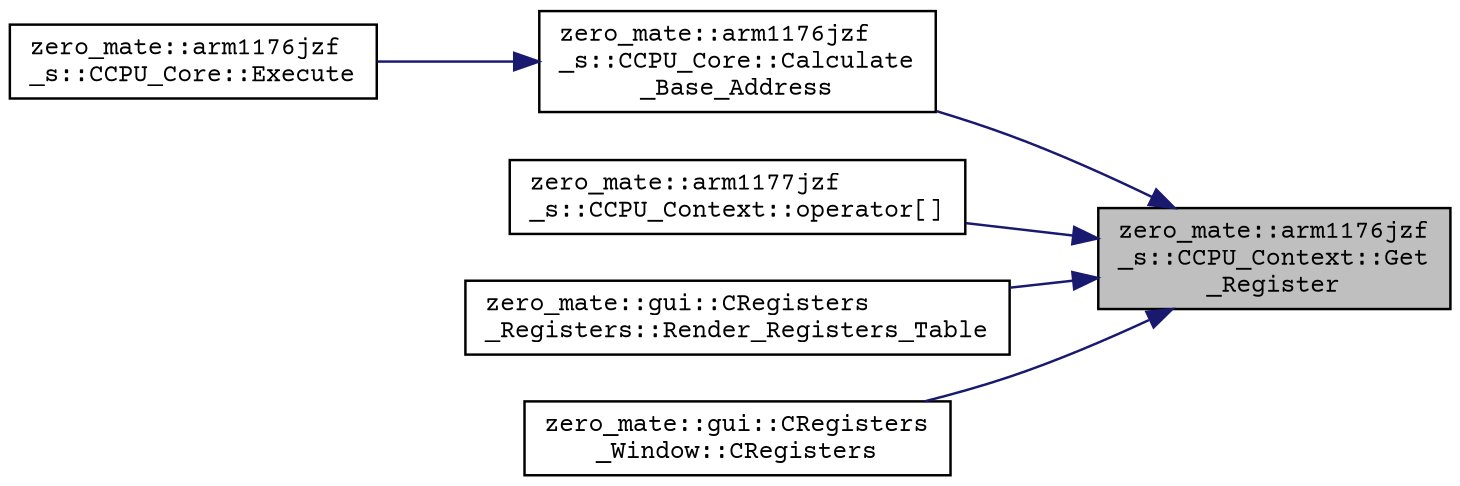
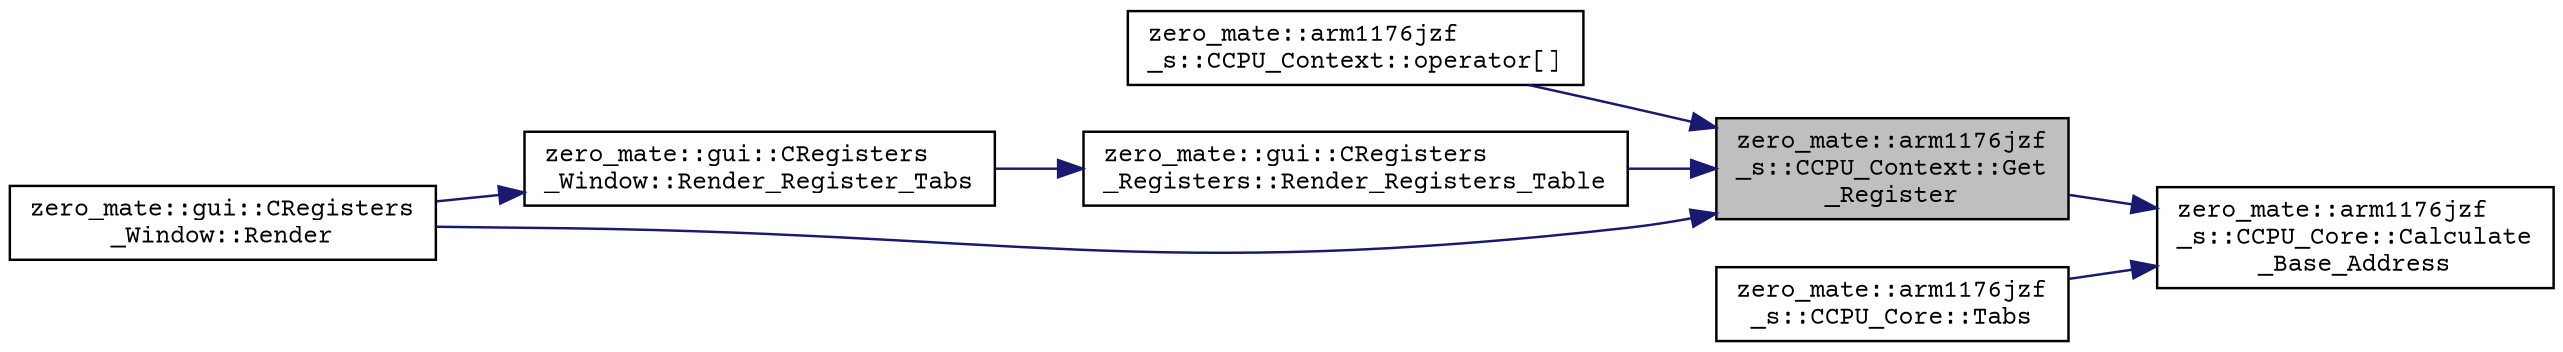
(193, 62) -> (1892, 304)
(1046, 150) -> (2101, 200)
none -> (760, 169)
(738, 197) -> (1356, 48)
(738, 438) -> (223, 223)
